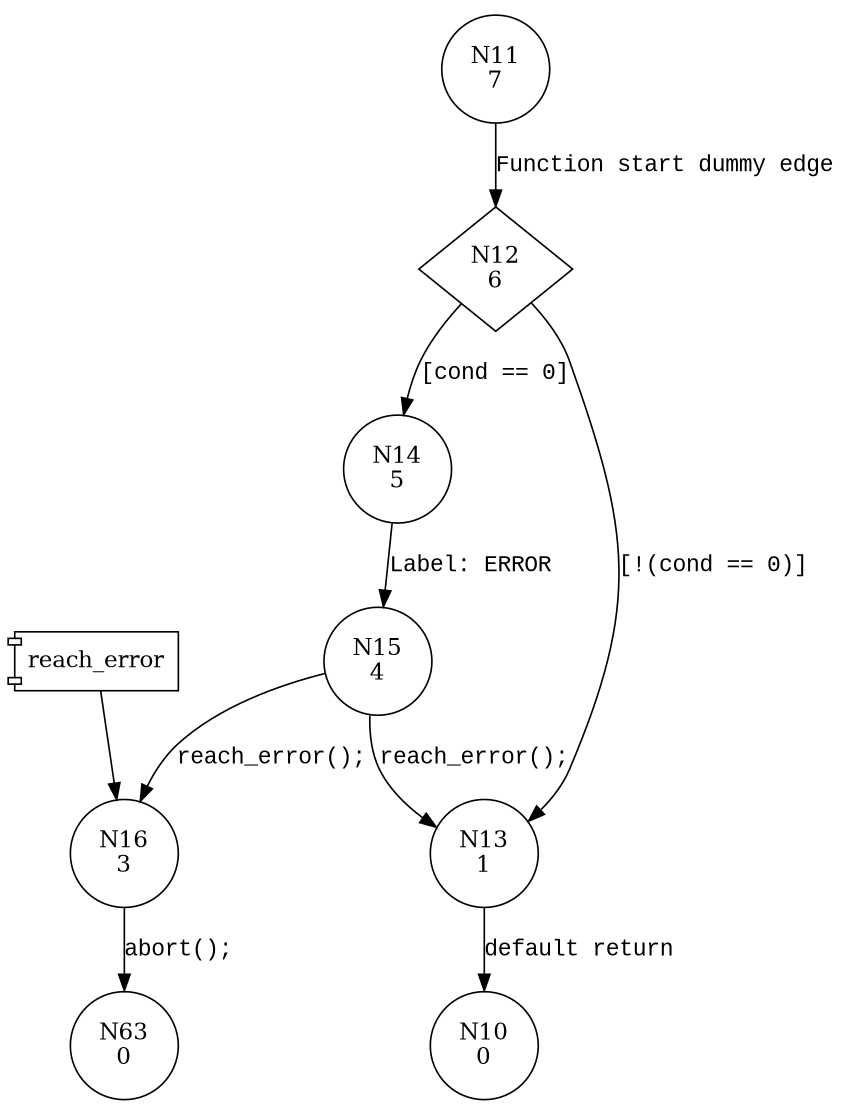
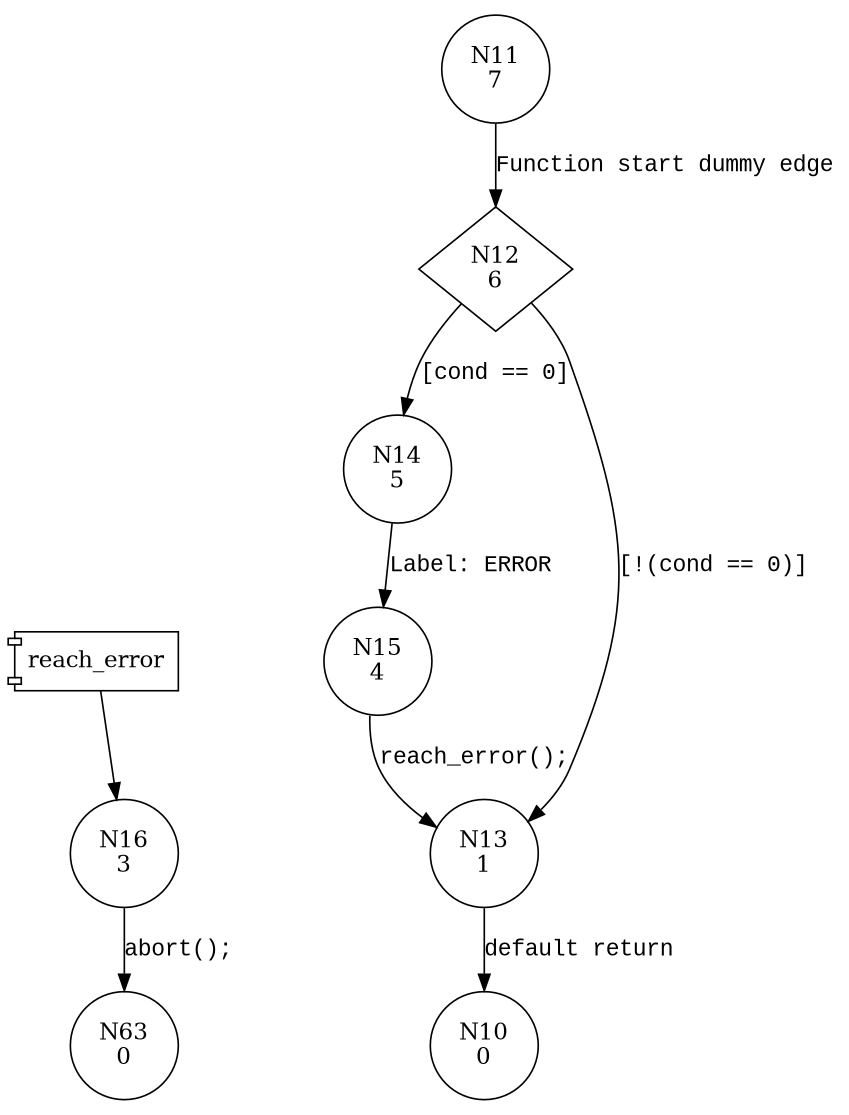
(224, 712) -> none
